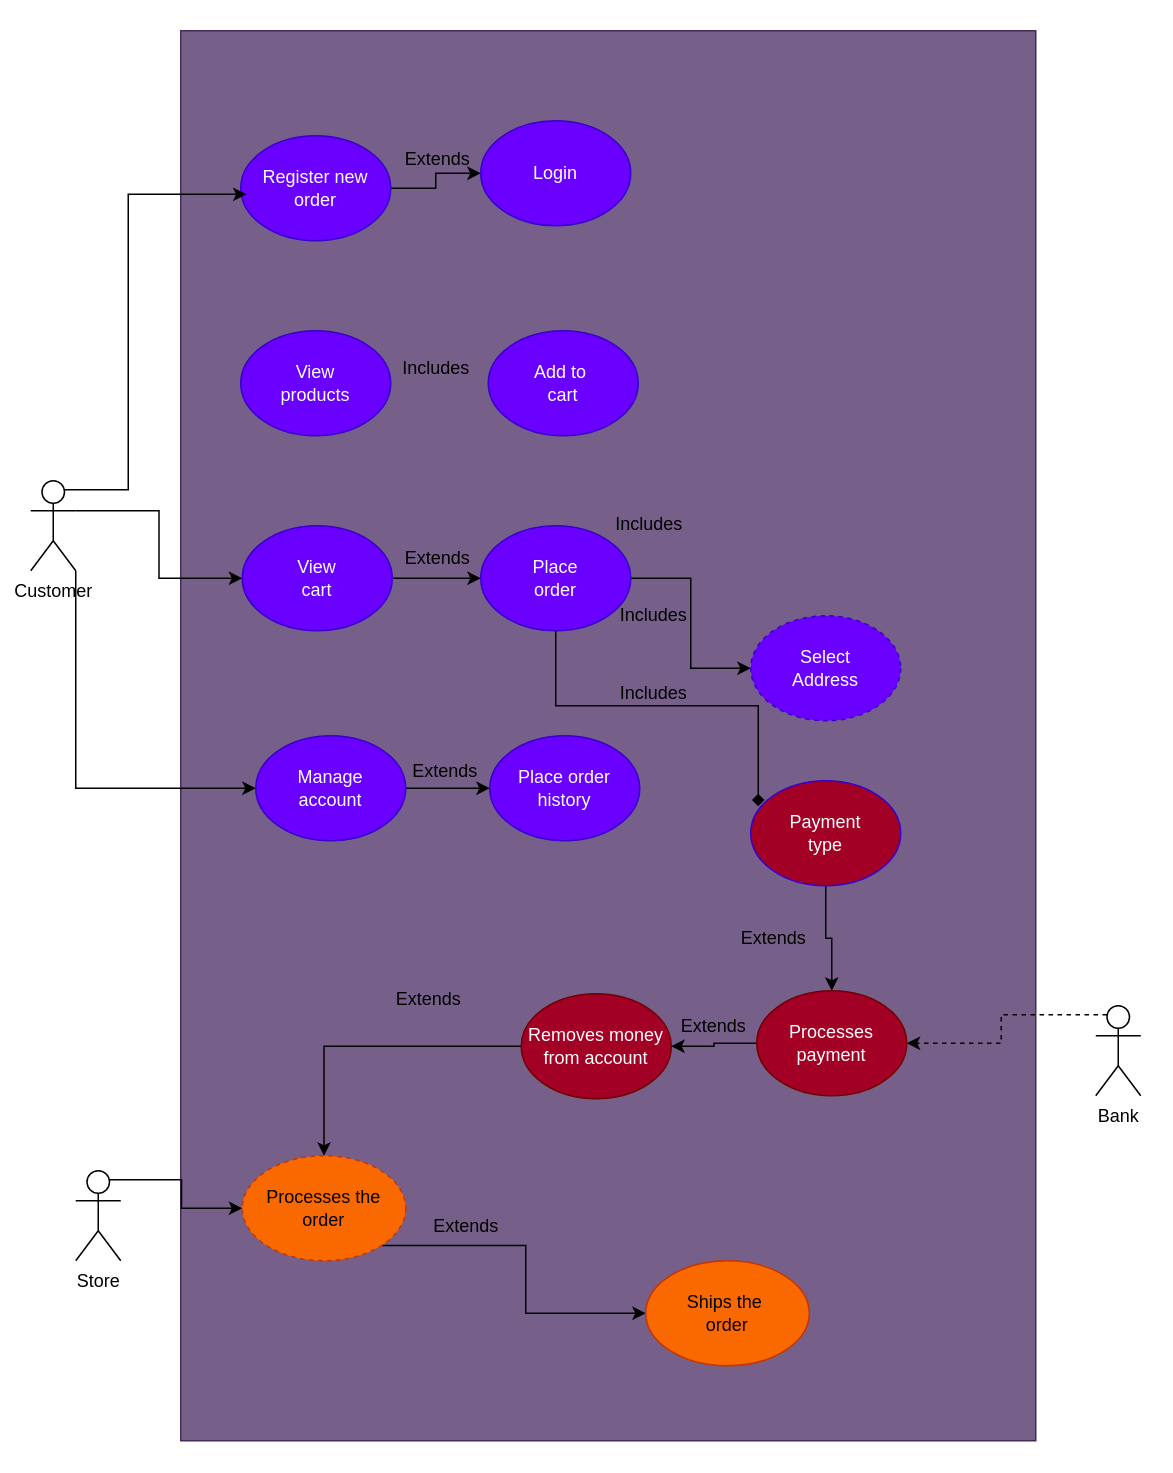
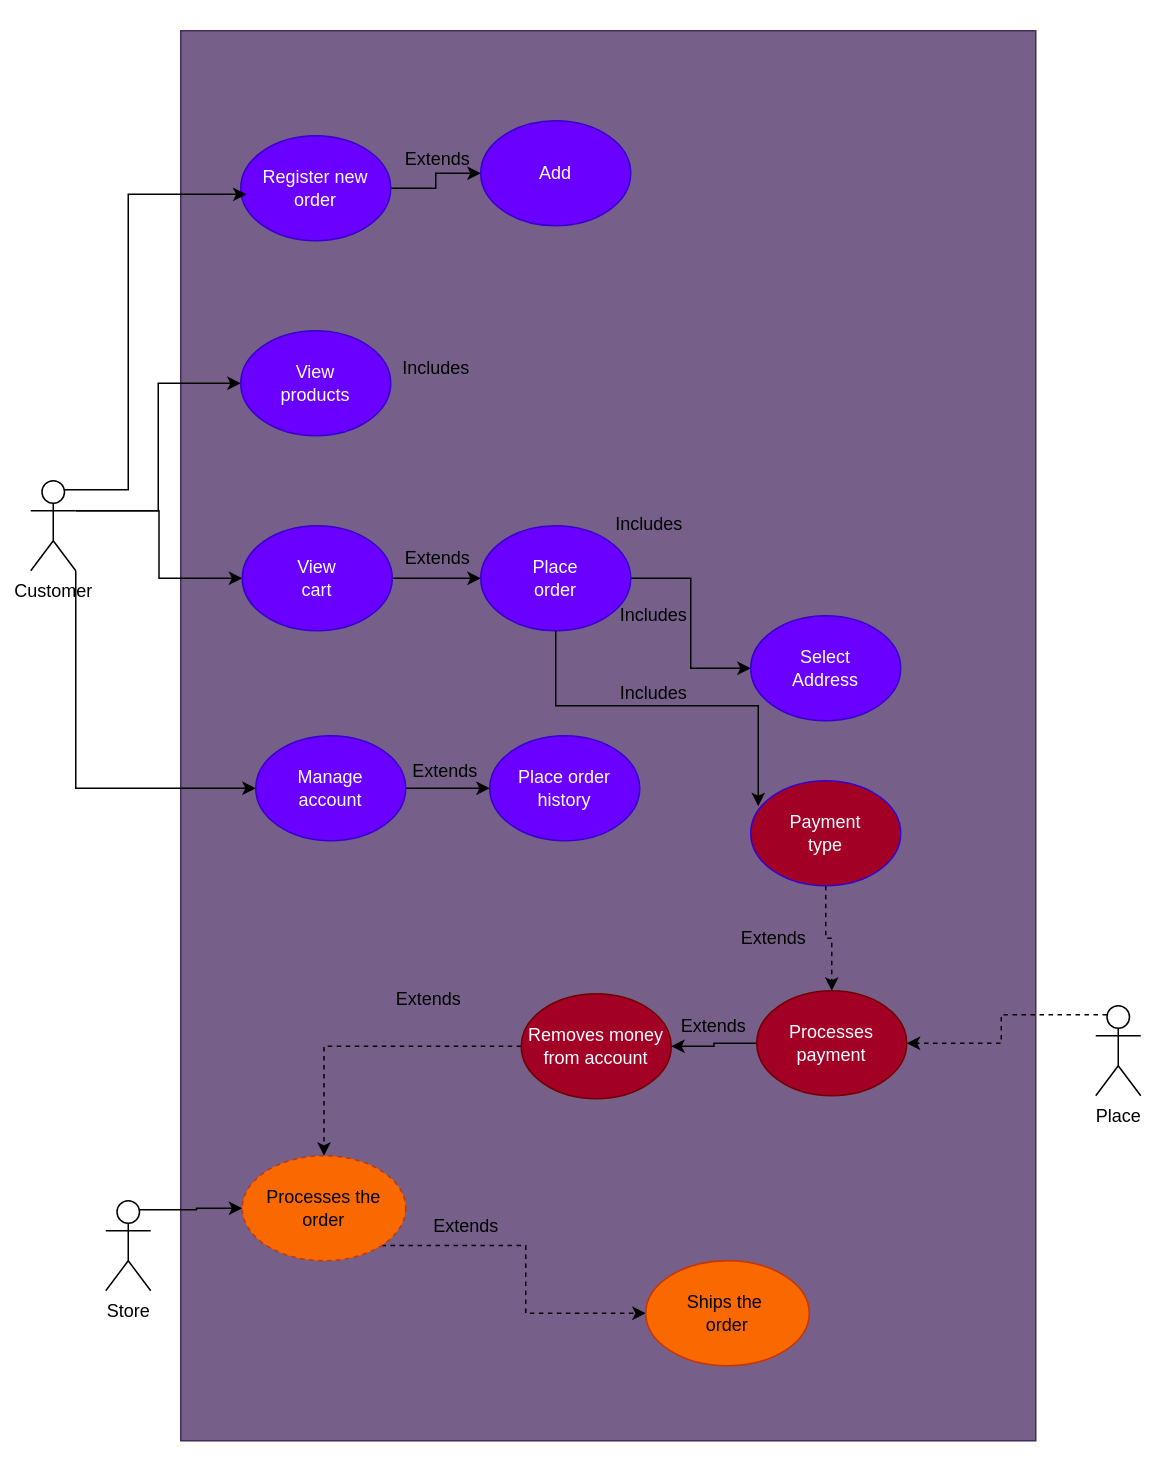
(556, 173) -> (556, 173)
(563, 383) -> none
none -> (158, 409)
(826, 668) -> (826, 668)
(758, 794) -> (758, 795)
(826, 936) -> (826, 936)
(372, 1046) -> (372, 1046)
(1119, 1117) -> (1119, 1117)
(98, 1216) -> (128, 1246)
(526, 1263) -> (526, 1263)
